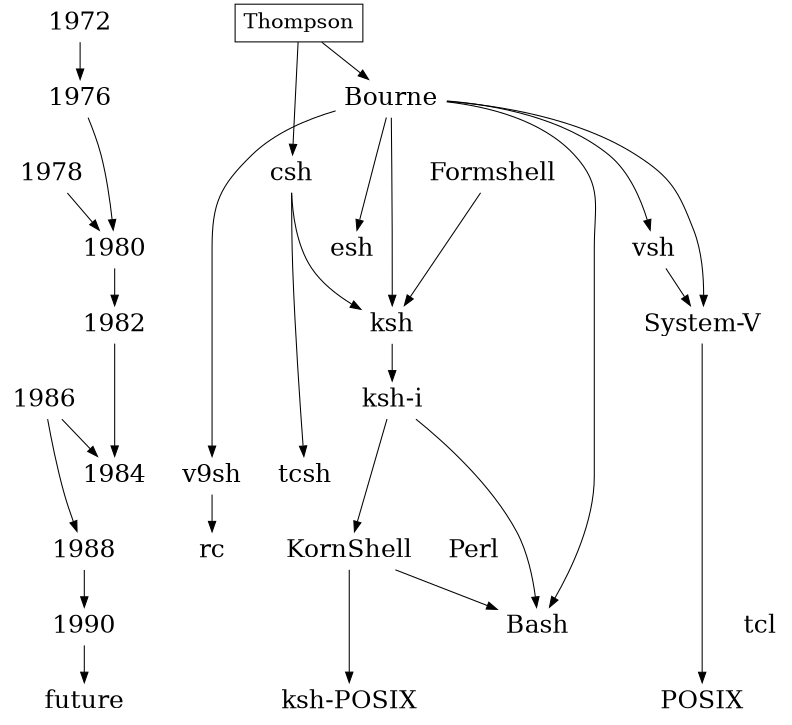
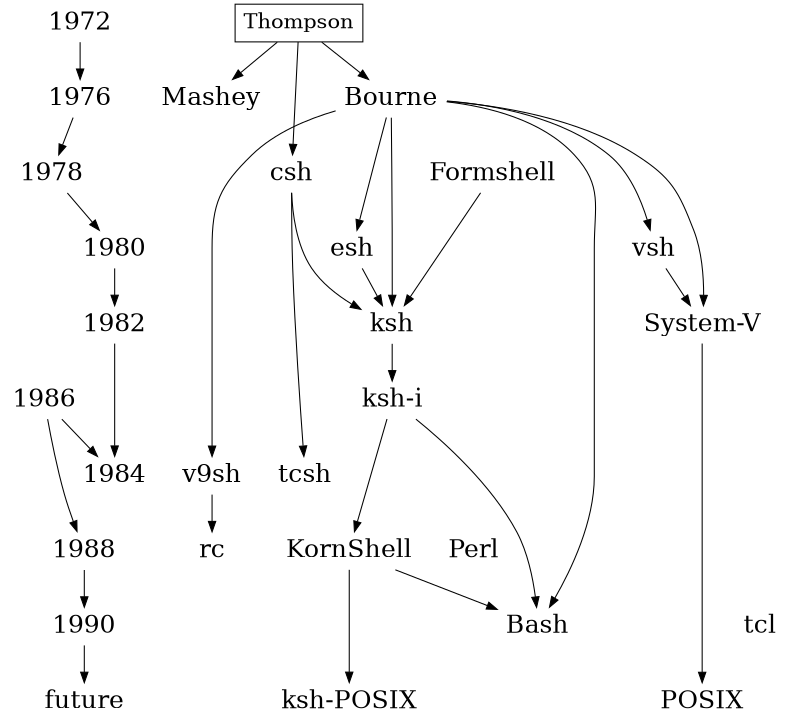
none -> (211, 98)
(104, 168) -> (68, 131)
none -> (370, 282)
